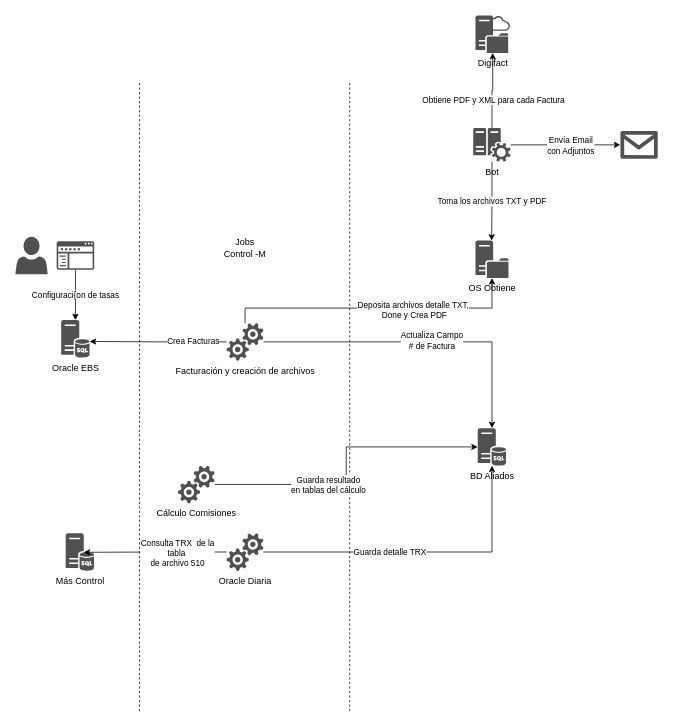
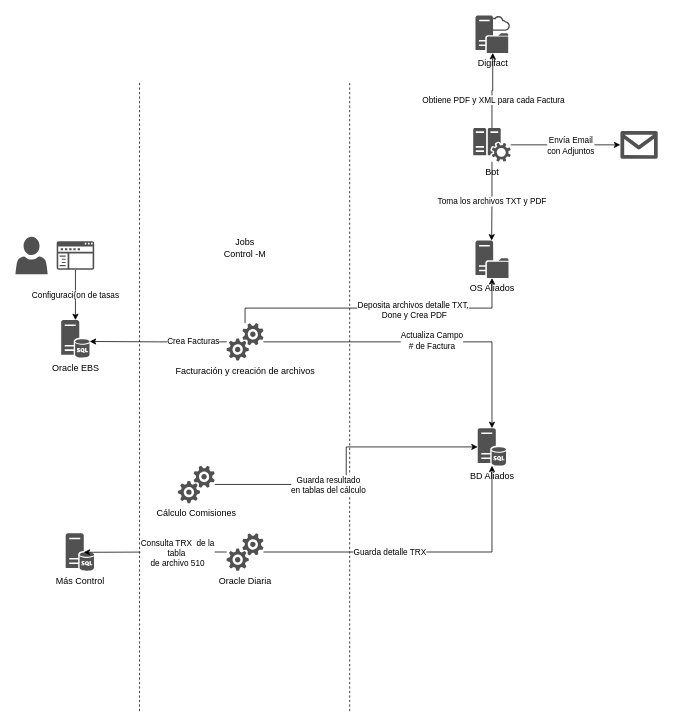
(492, 289) -> (492, 289)
